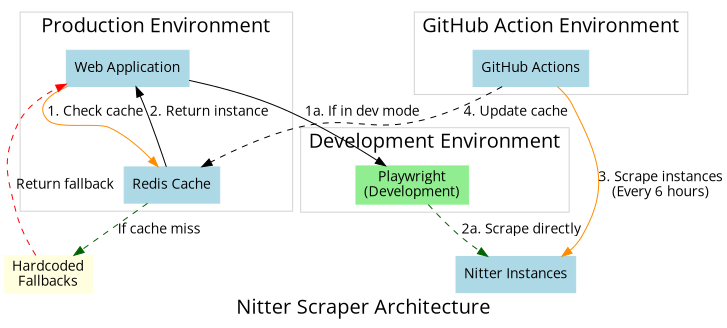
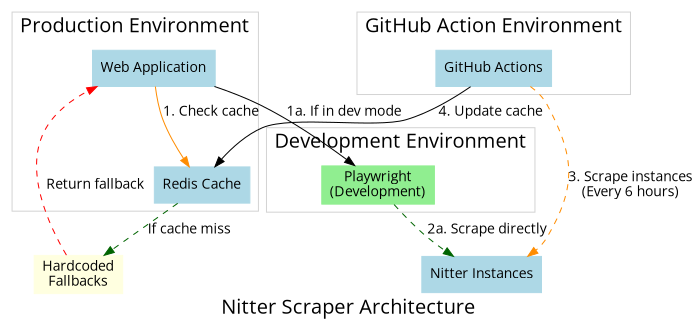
(417, 121) -> (398, 121)
(154, 131) -> none
(597, 167) -> (568, 167)
